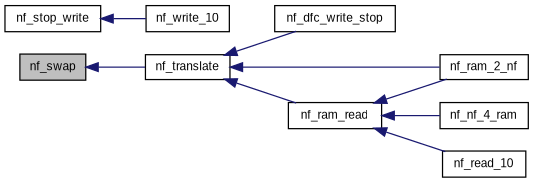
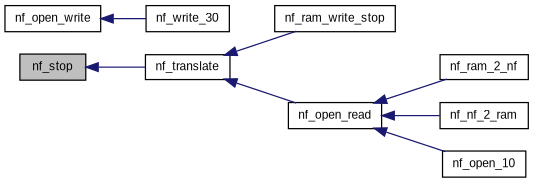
(53, 19) -> (53, 19)
(188, 19) -> (188, 19)
(335, 19) -> (335, 19)
(53, 67) -> (53, 67)
(341, 67) -> none
(335, 116) -> (335, 116)
(484, 116) -> (484, 116)
(484, 164) -> (484, 164)
